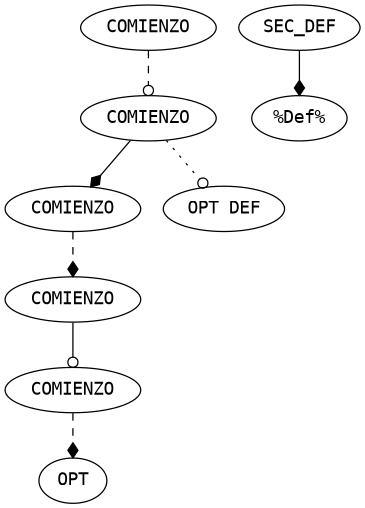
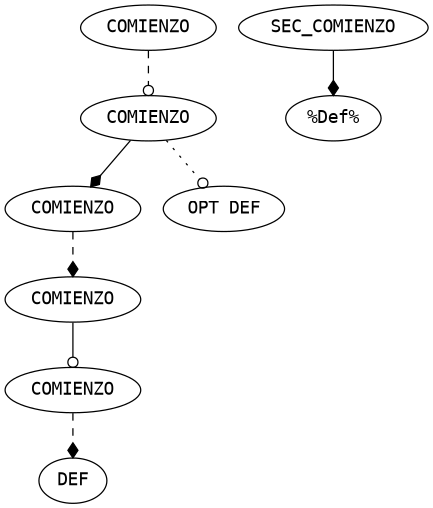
(299, 28) -> (333, 28)
(73, 481) -> (73, 481)
